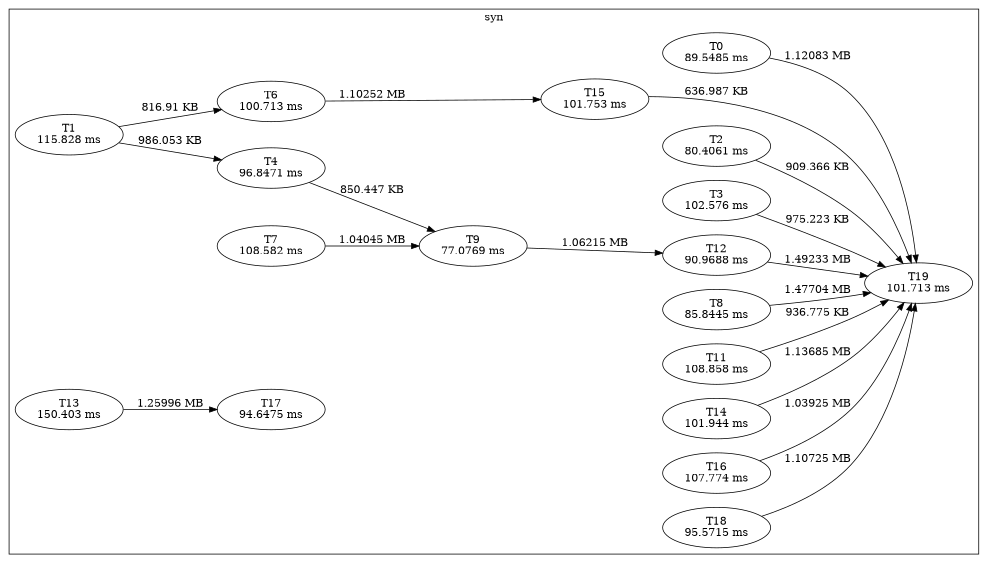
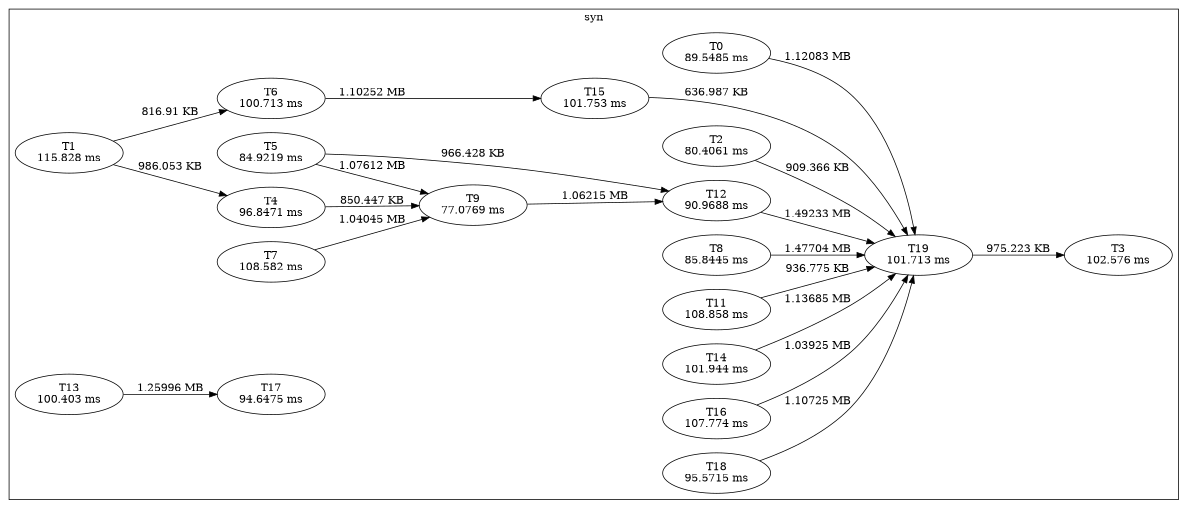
none -> (271, 153)
(818, 238) -> (1015, 255)
(69, 415) -> (69, 400)
